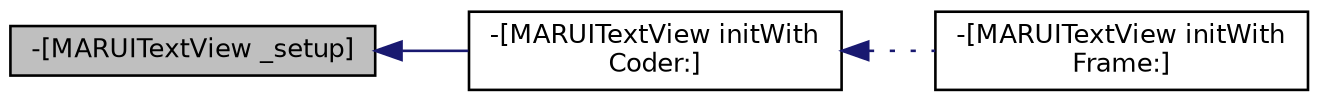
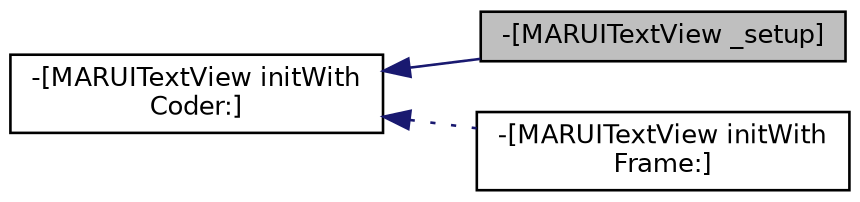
(435, 51) -> (445, 63)
